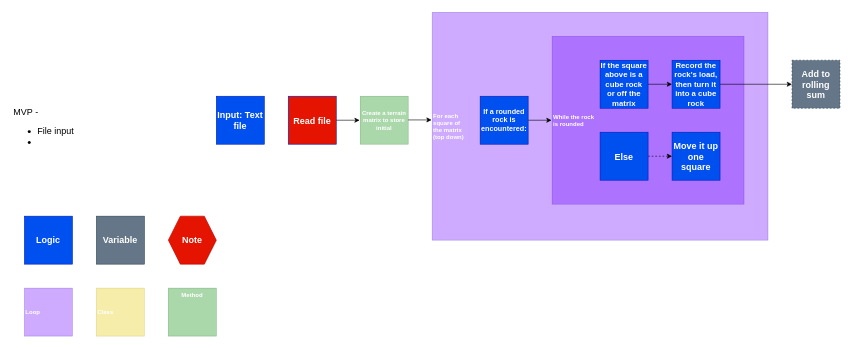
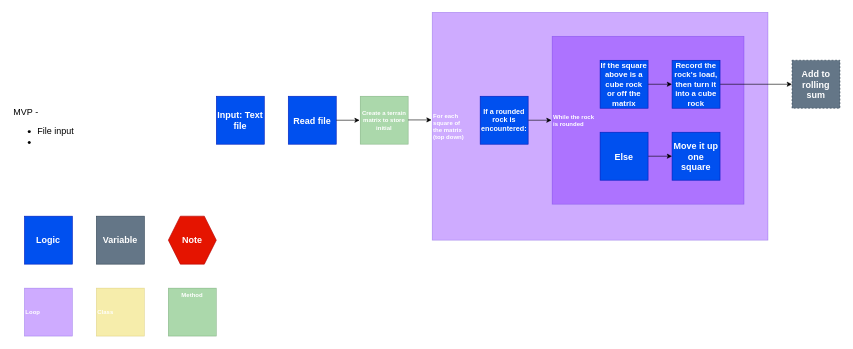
(312, 120) -> (312, 120)
(657, 156) -> (657, 156)
